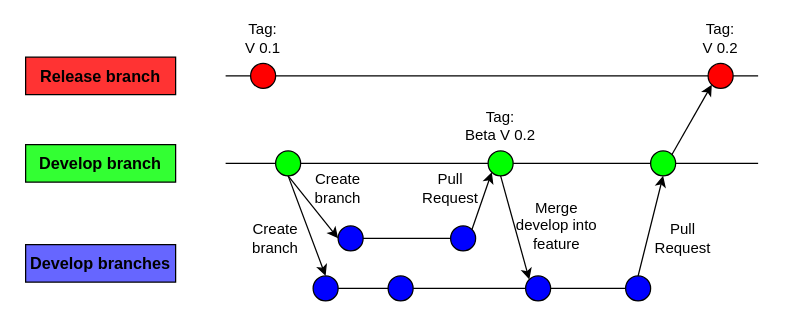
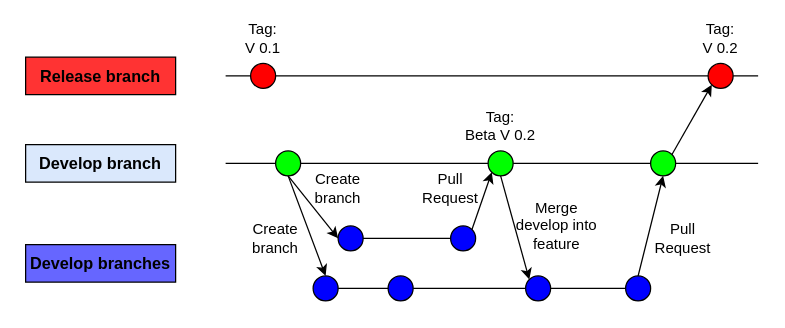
(101, 163) -> (101, 163)
